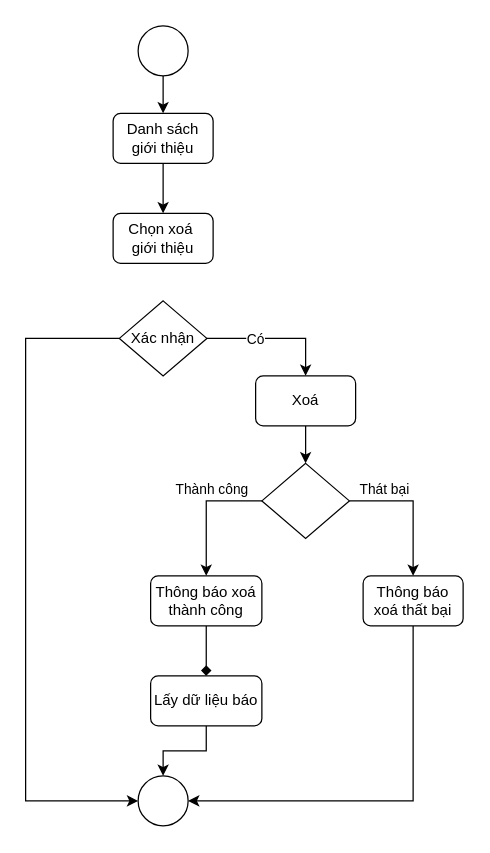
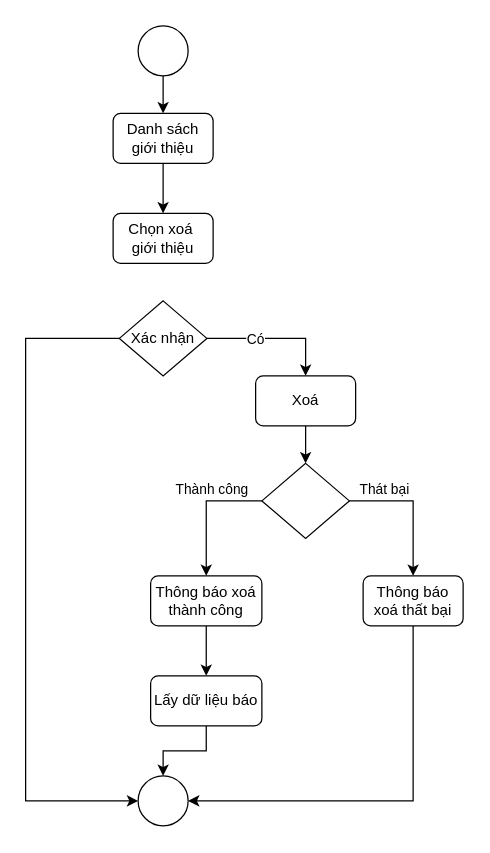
(206, 665) -> (206, 666)
